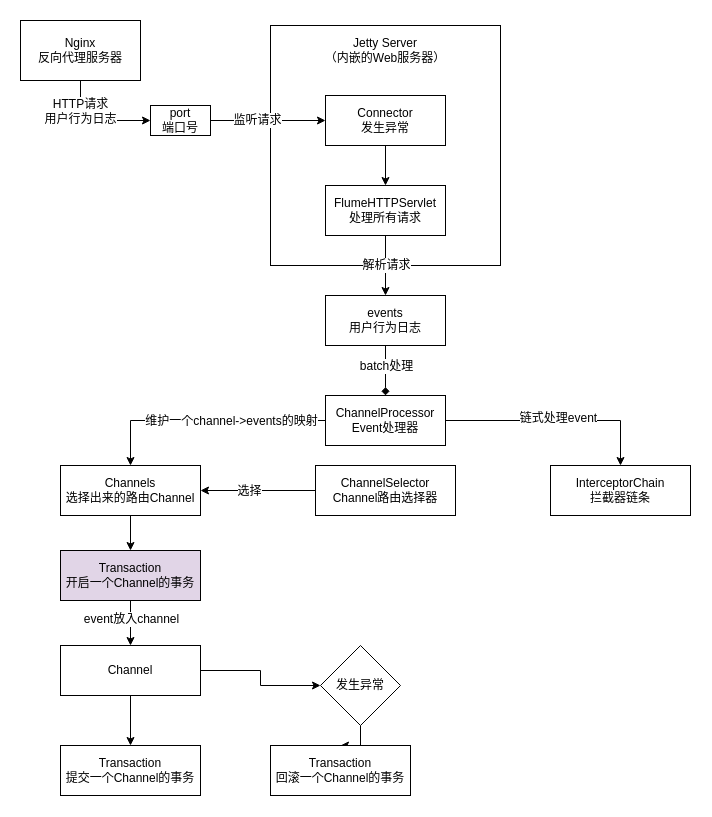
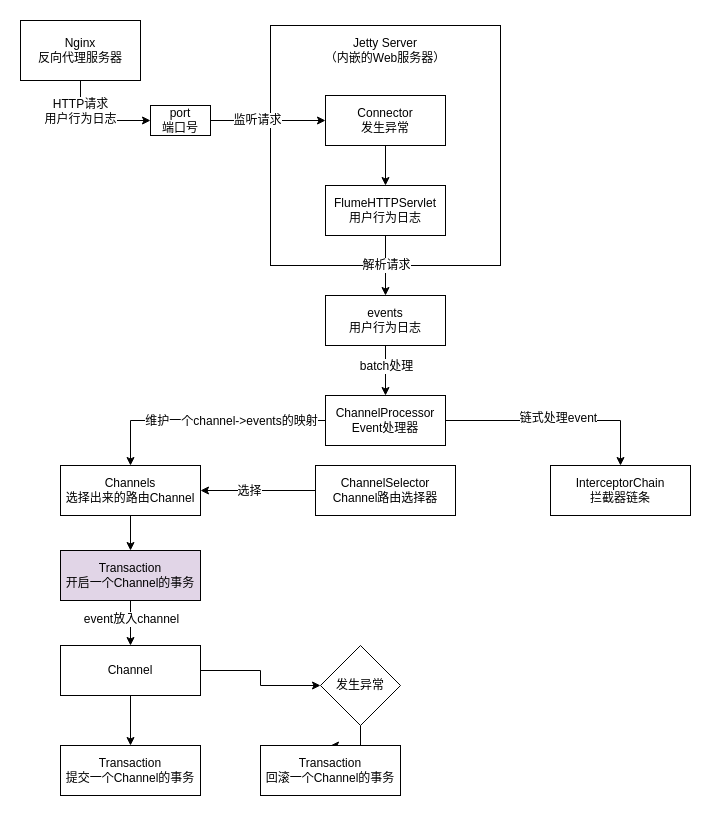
(386, 211) -> (386, 211)
(386, 386) -> (386, 387)
(341, 771) -> (331, 771)
